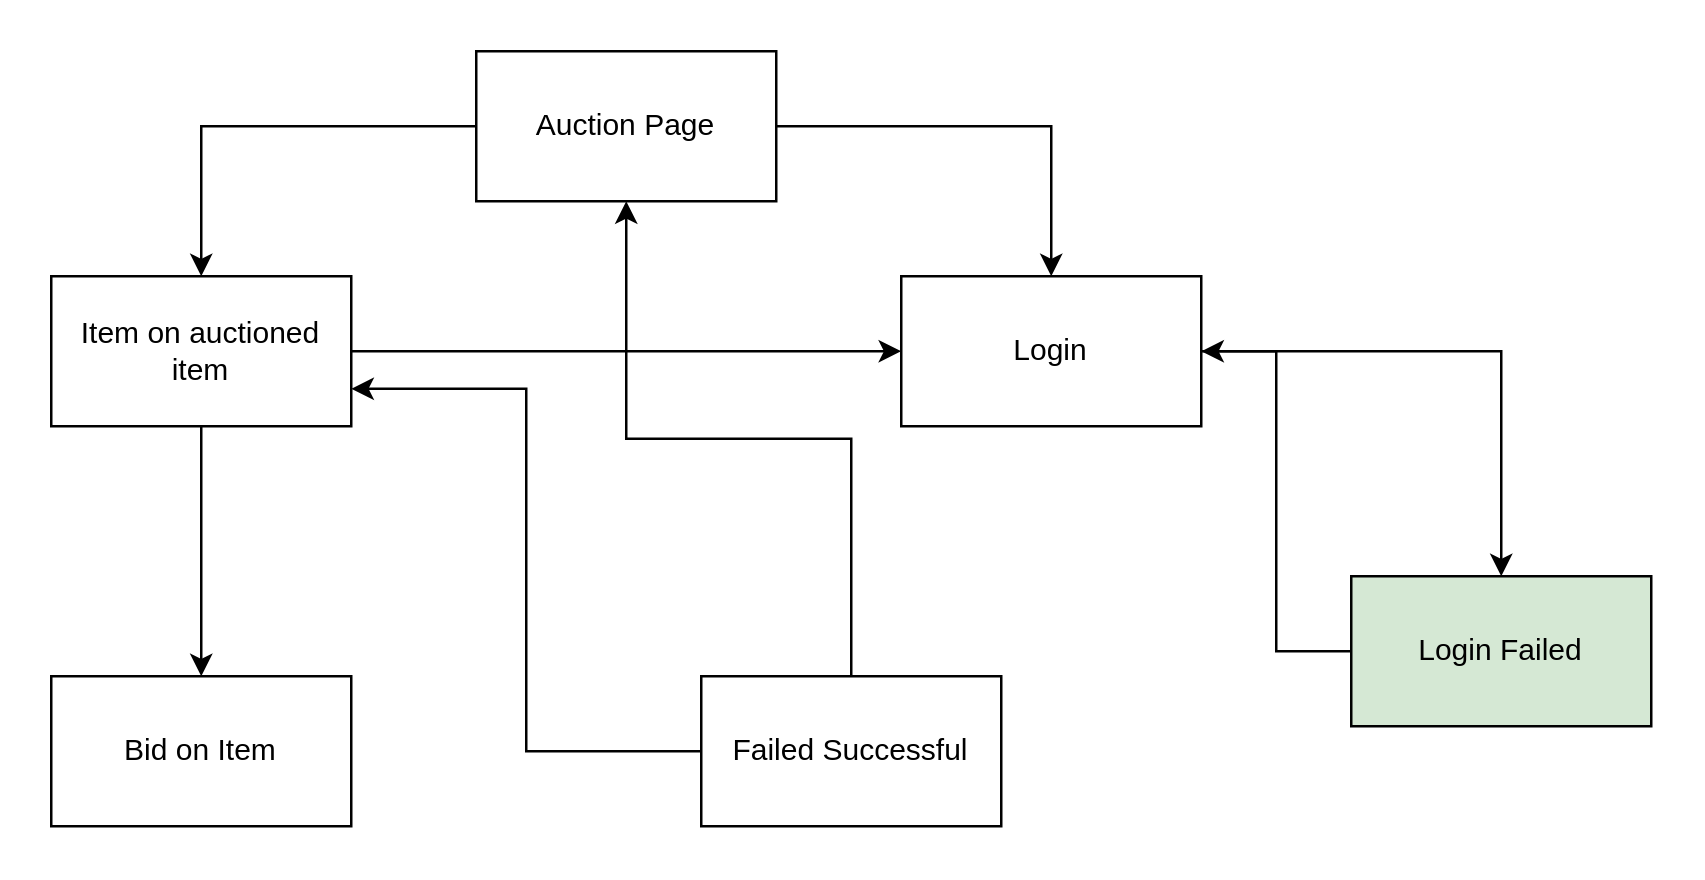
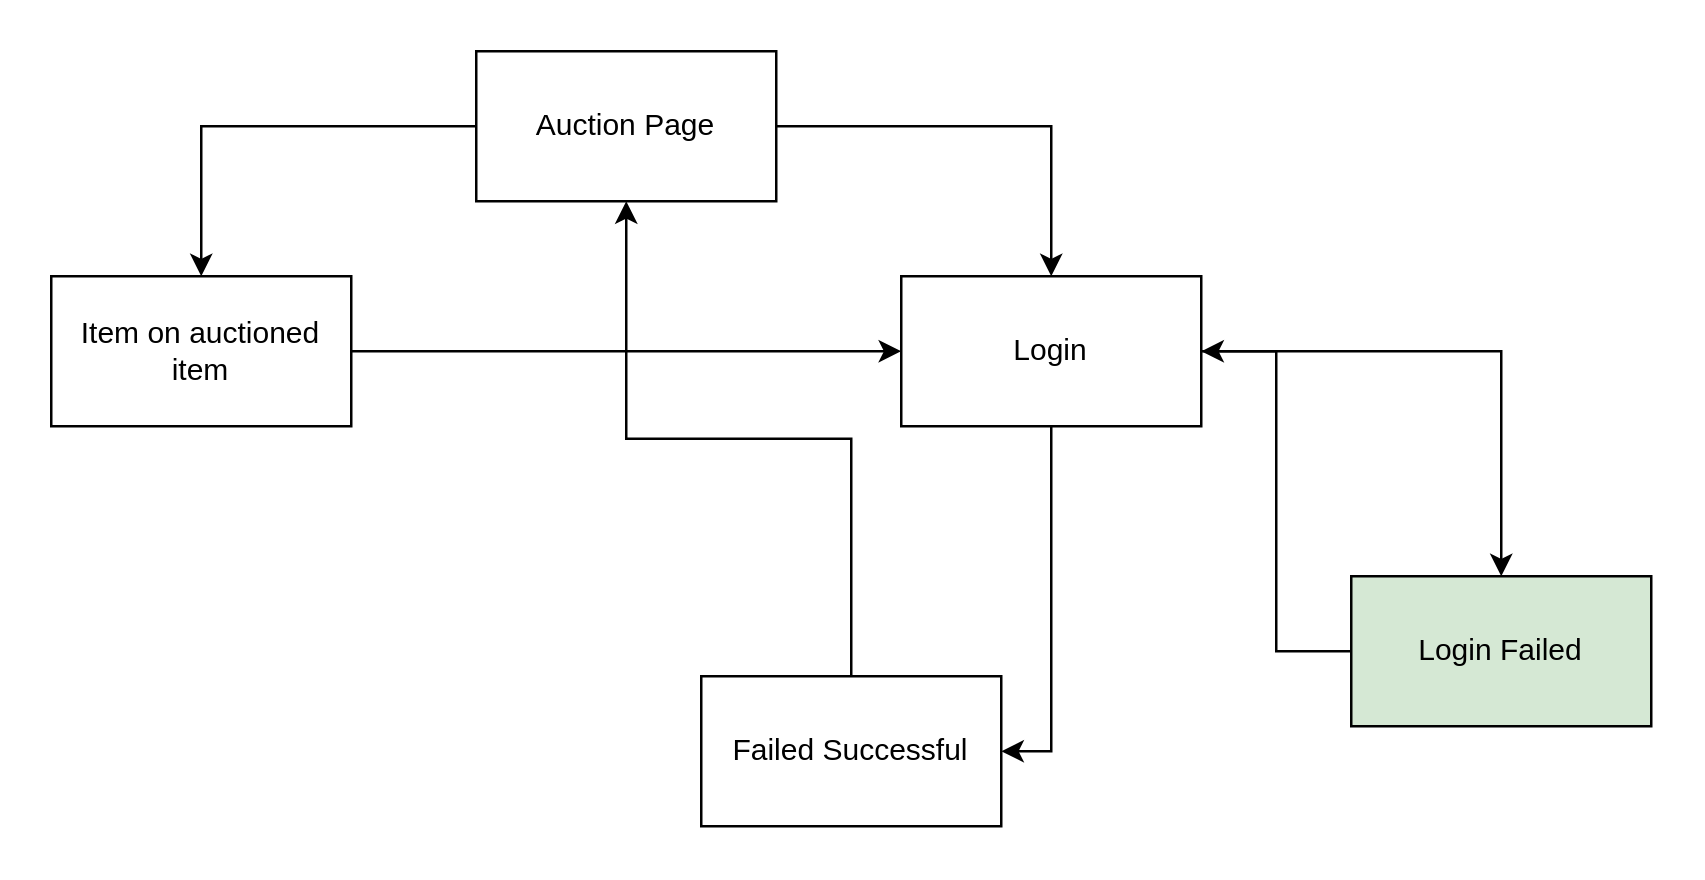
(201, 543) -> none
(526, 578) -> none
none -> (1051, 605)
(201, 751) -> none
